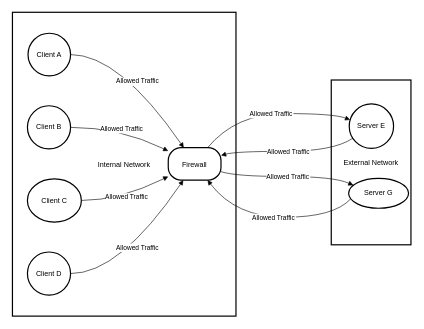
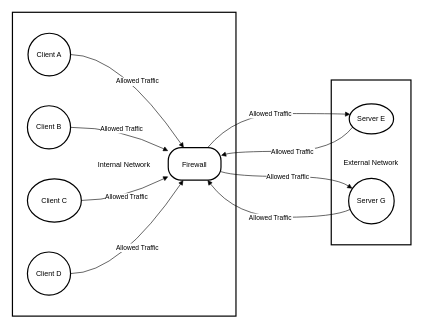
(372, 126) -> (372, 119)
(379, 194) -> (372, 201)
